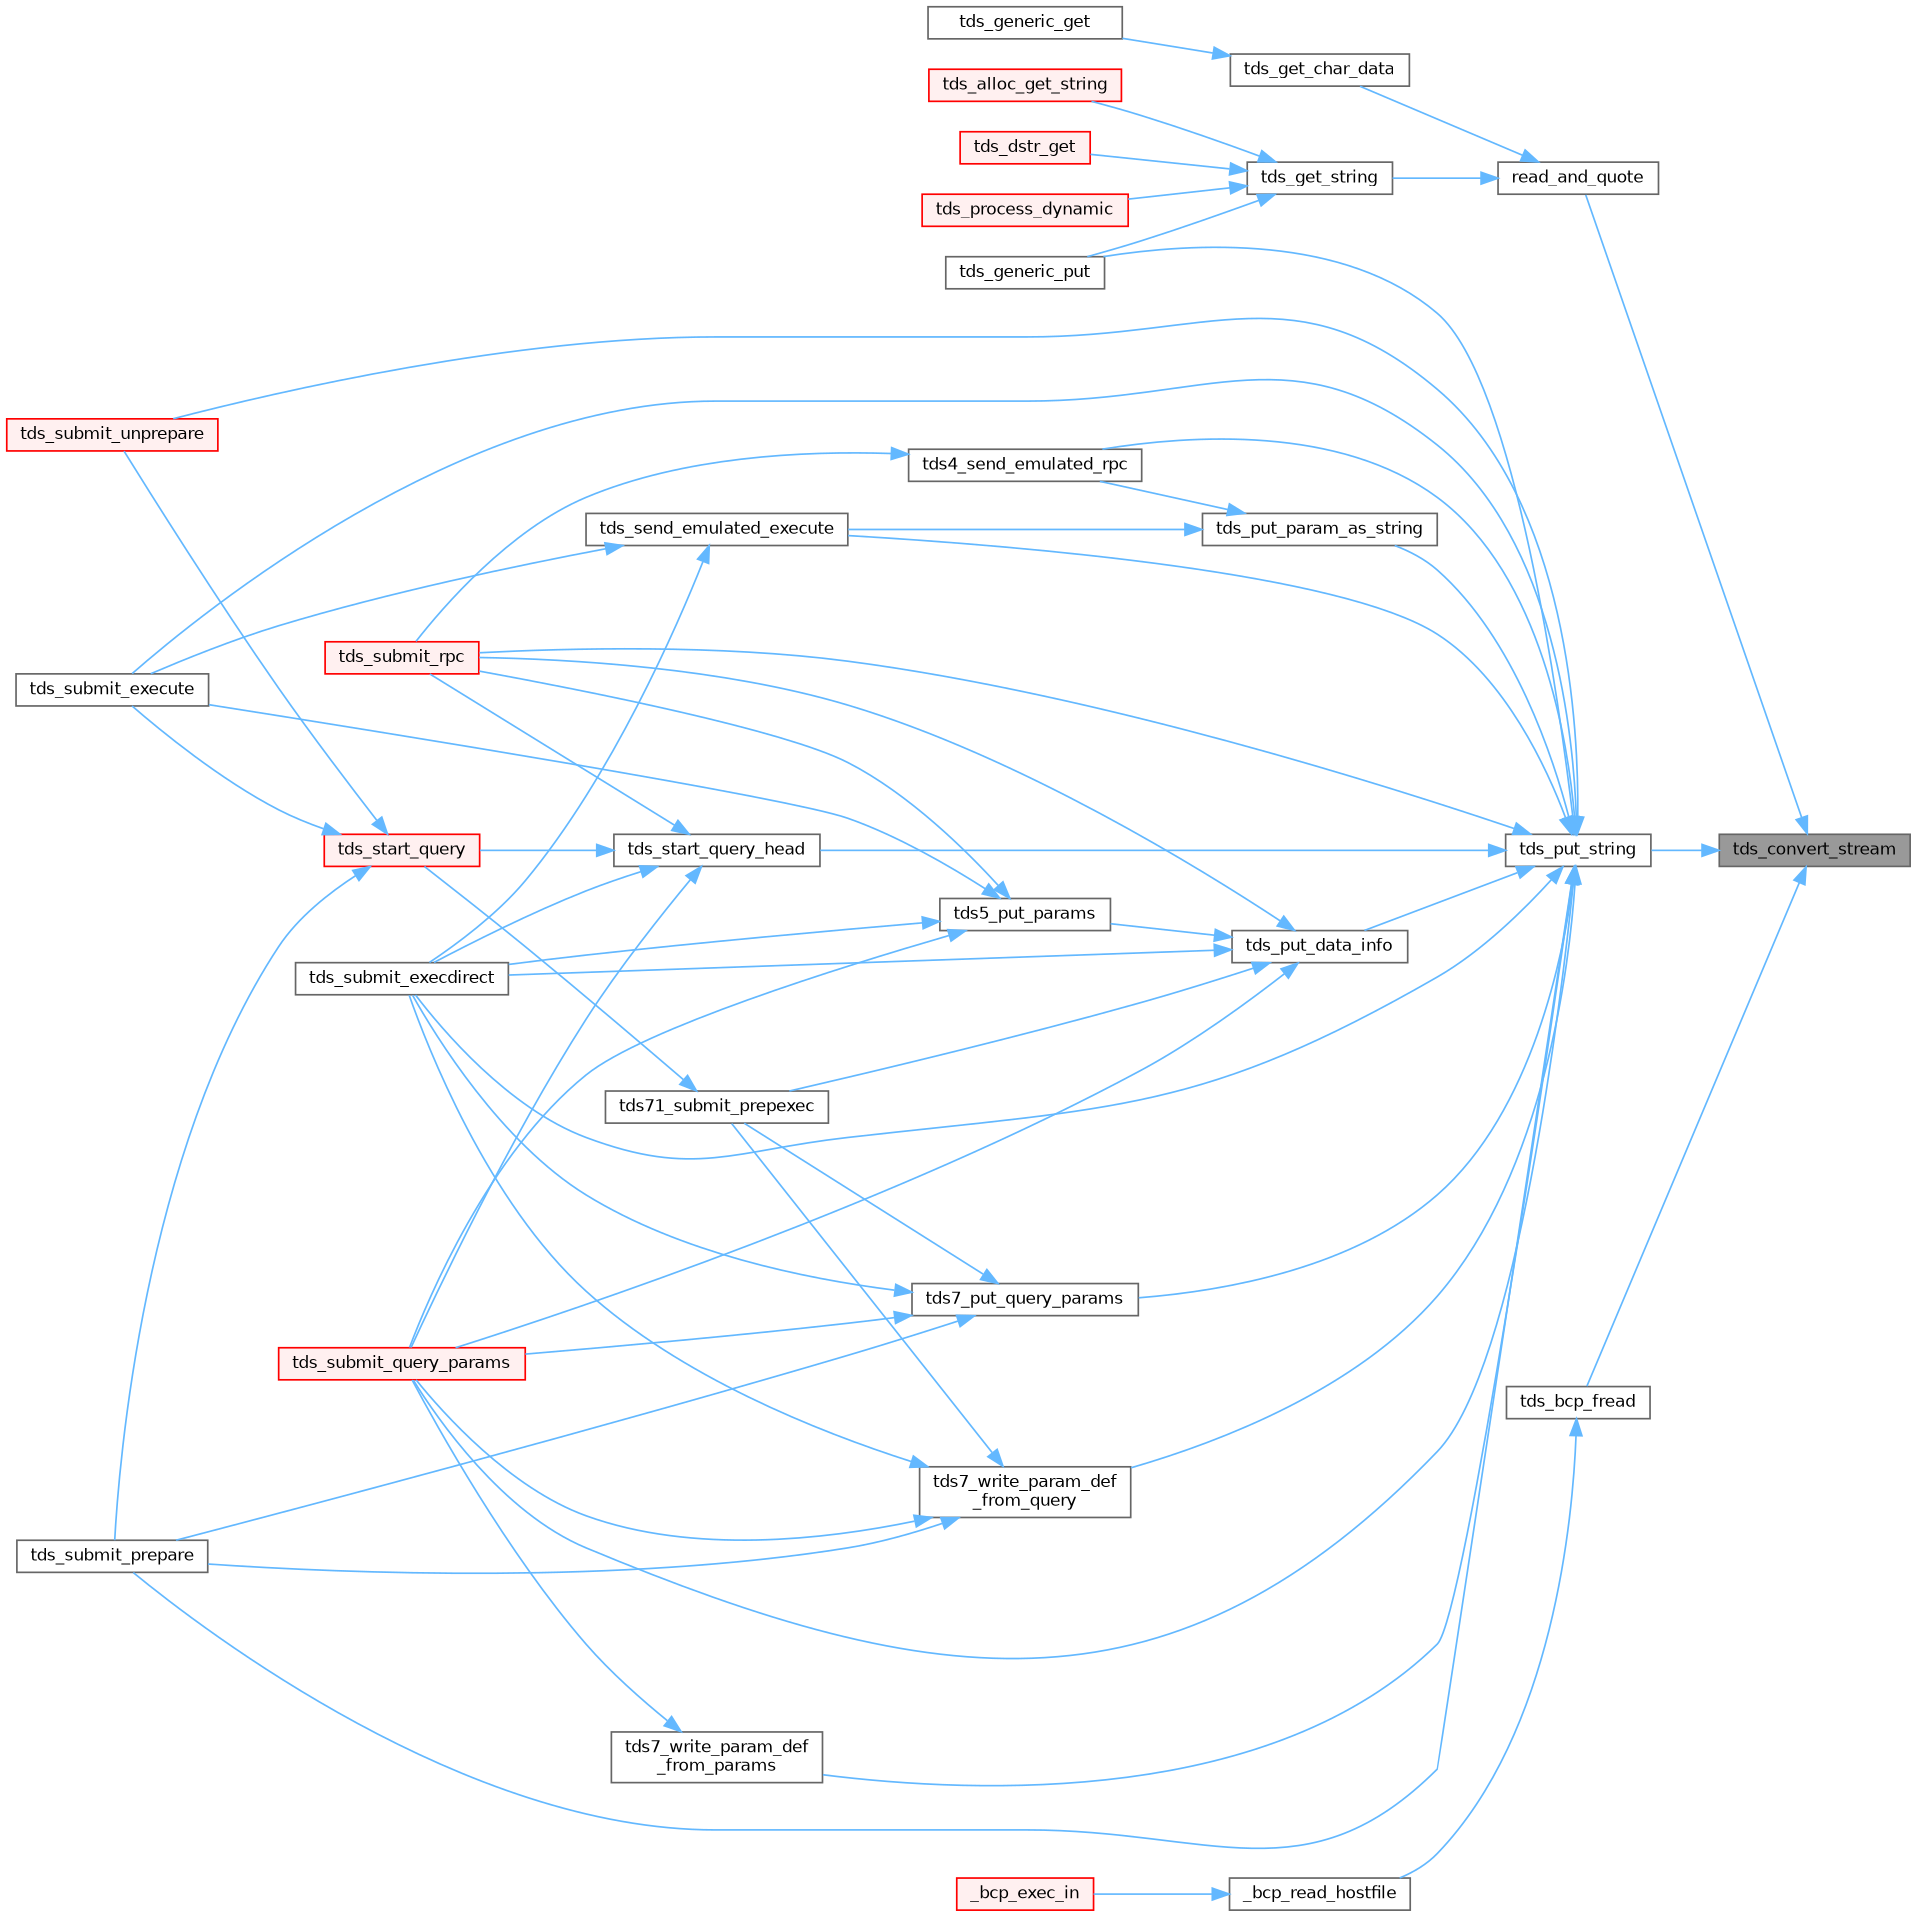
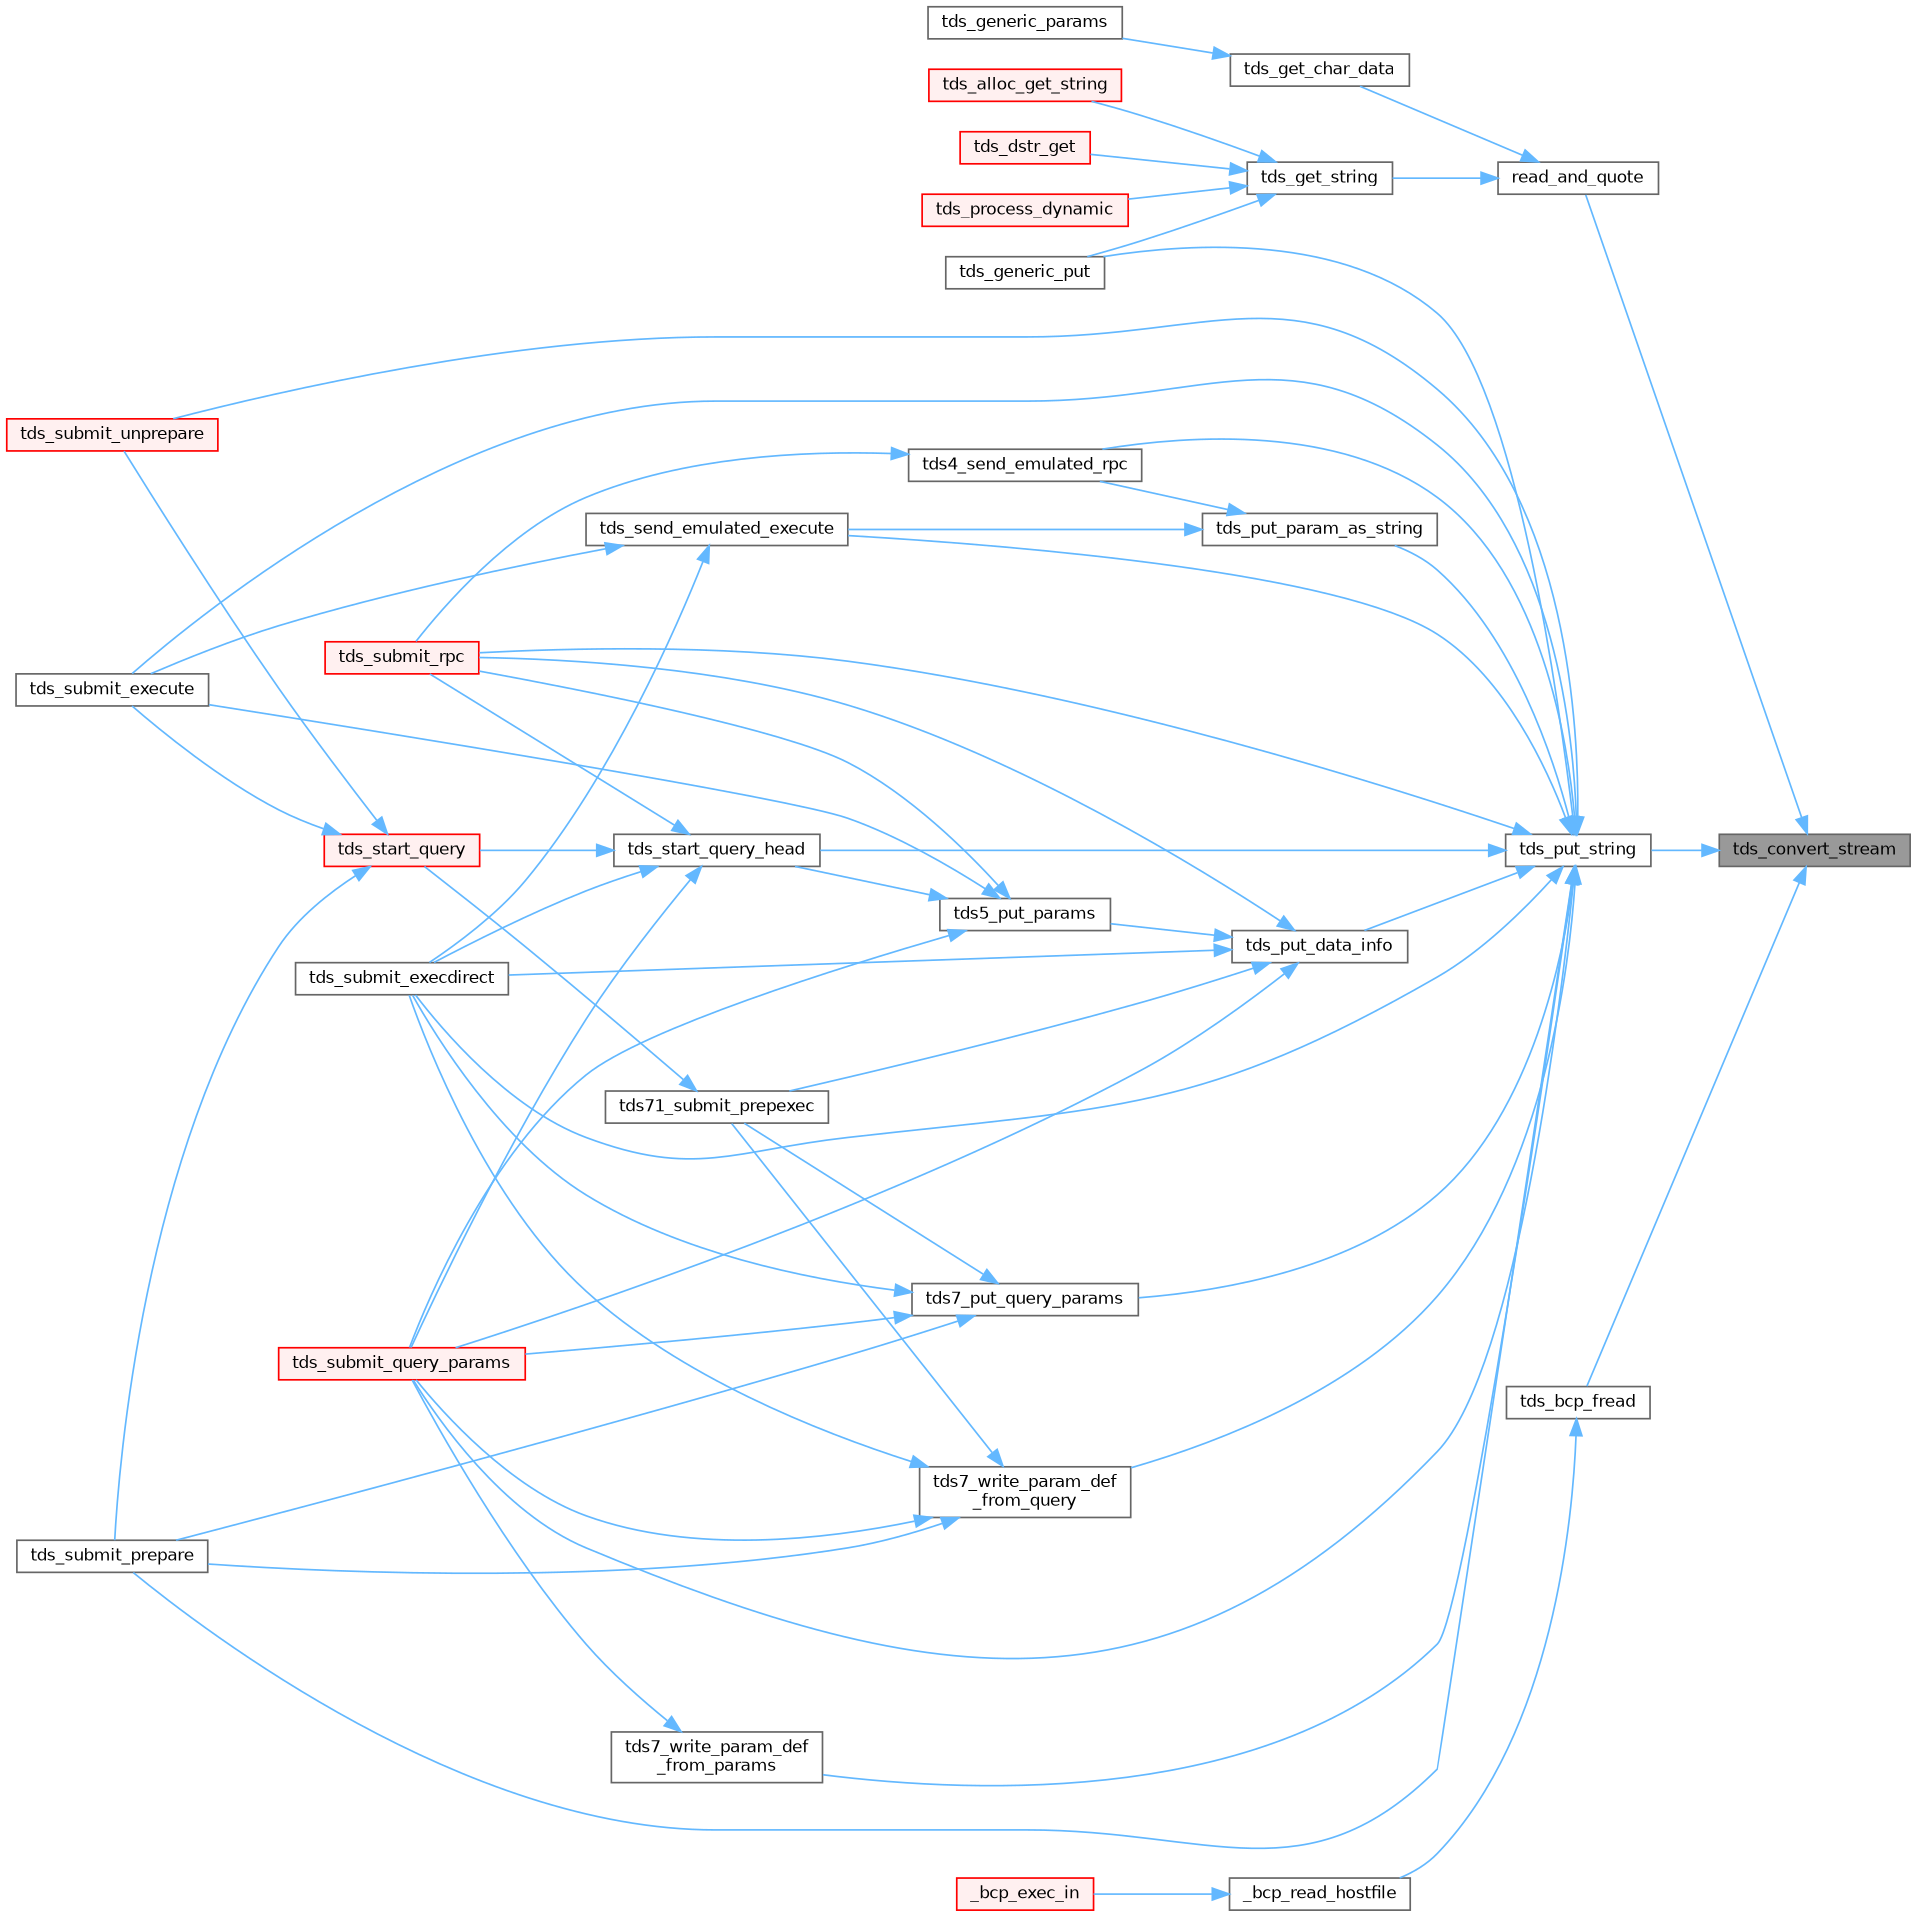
(1025, 23) -> (1025, 23)
(715, 942) -> (862, 881)
